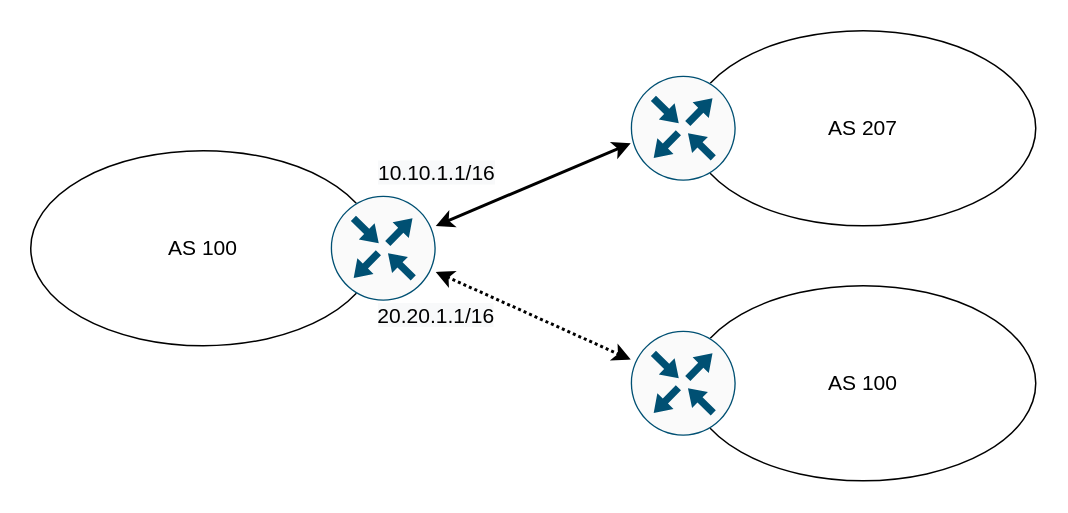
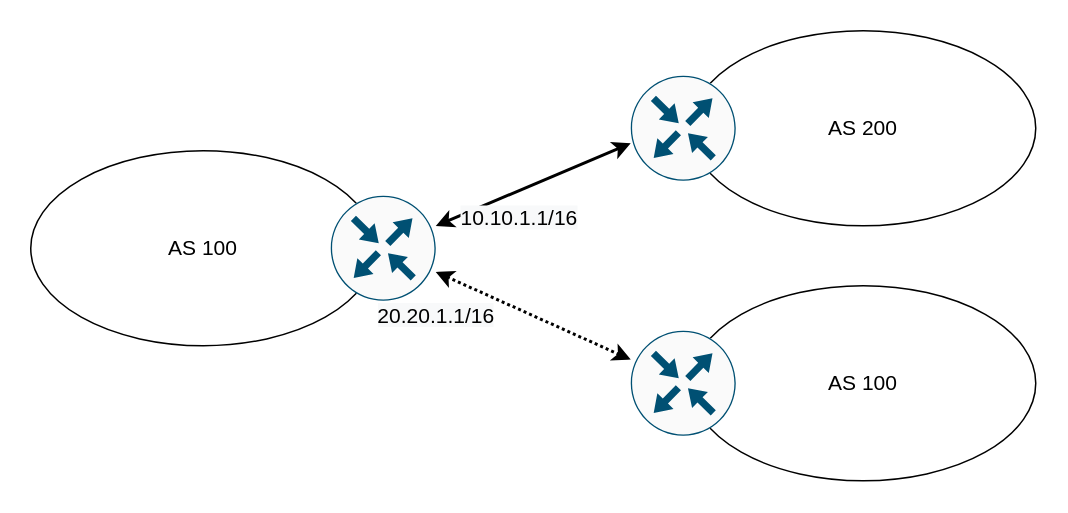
(863, 128) -> (863, 128)
(458, 173) -> (541, 218)
